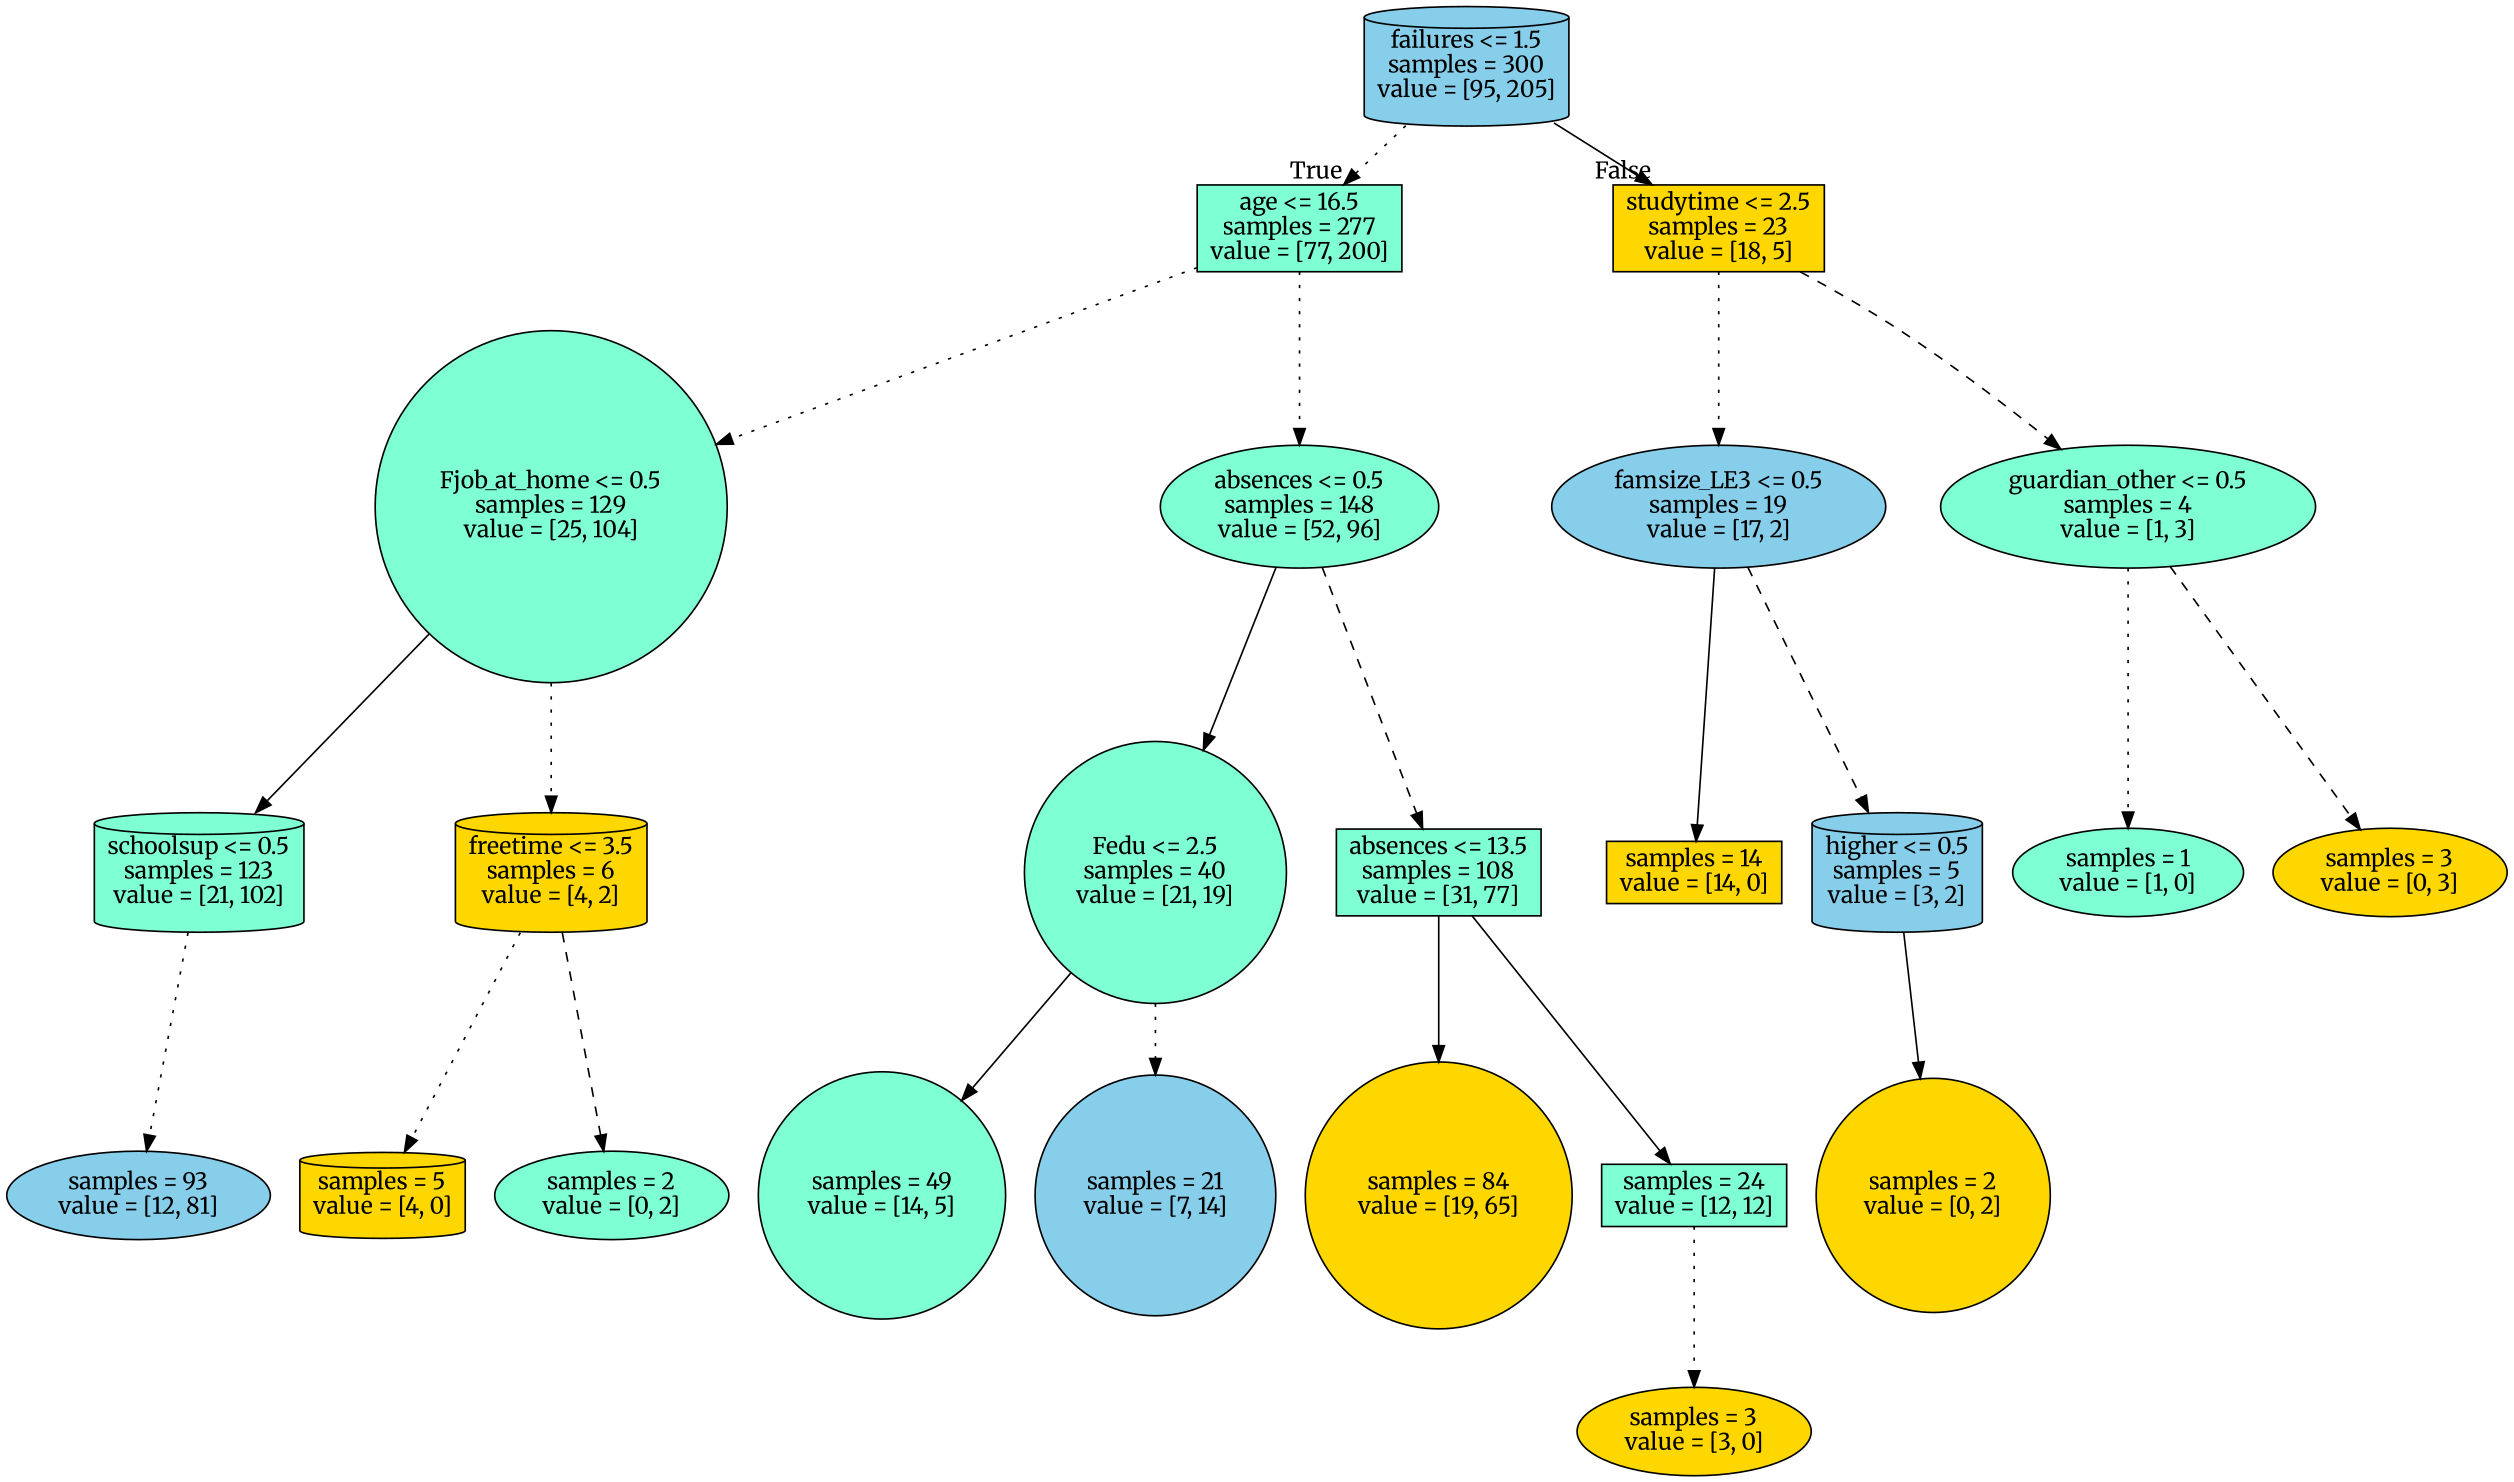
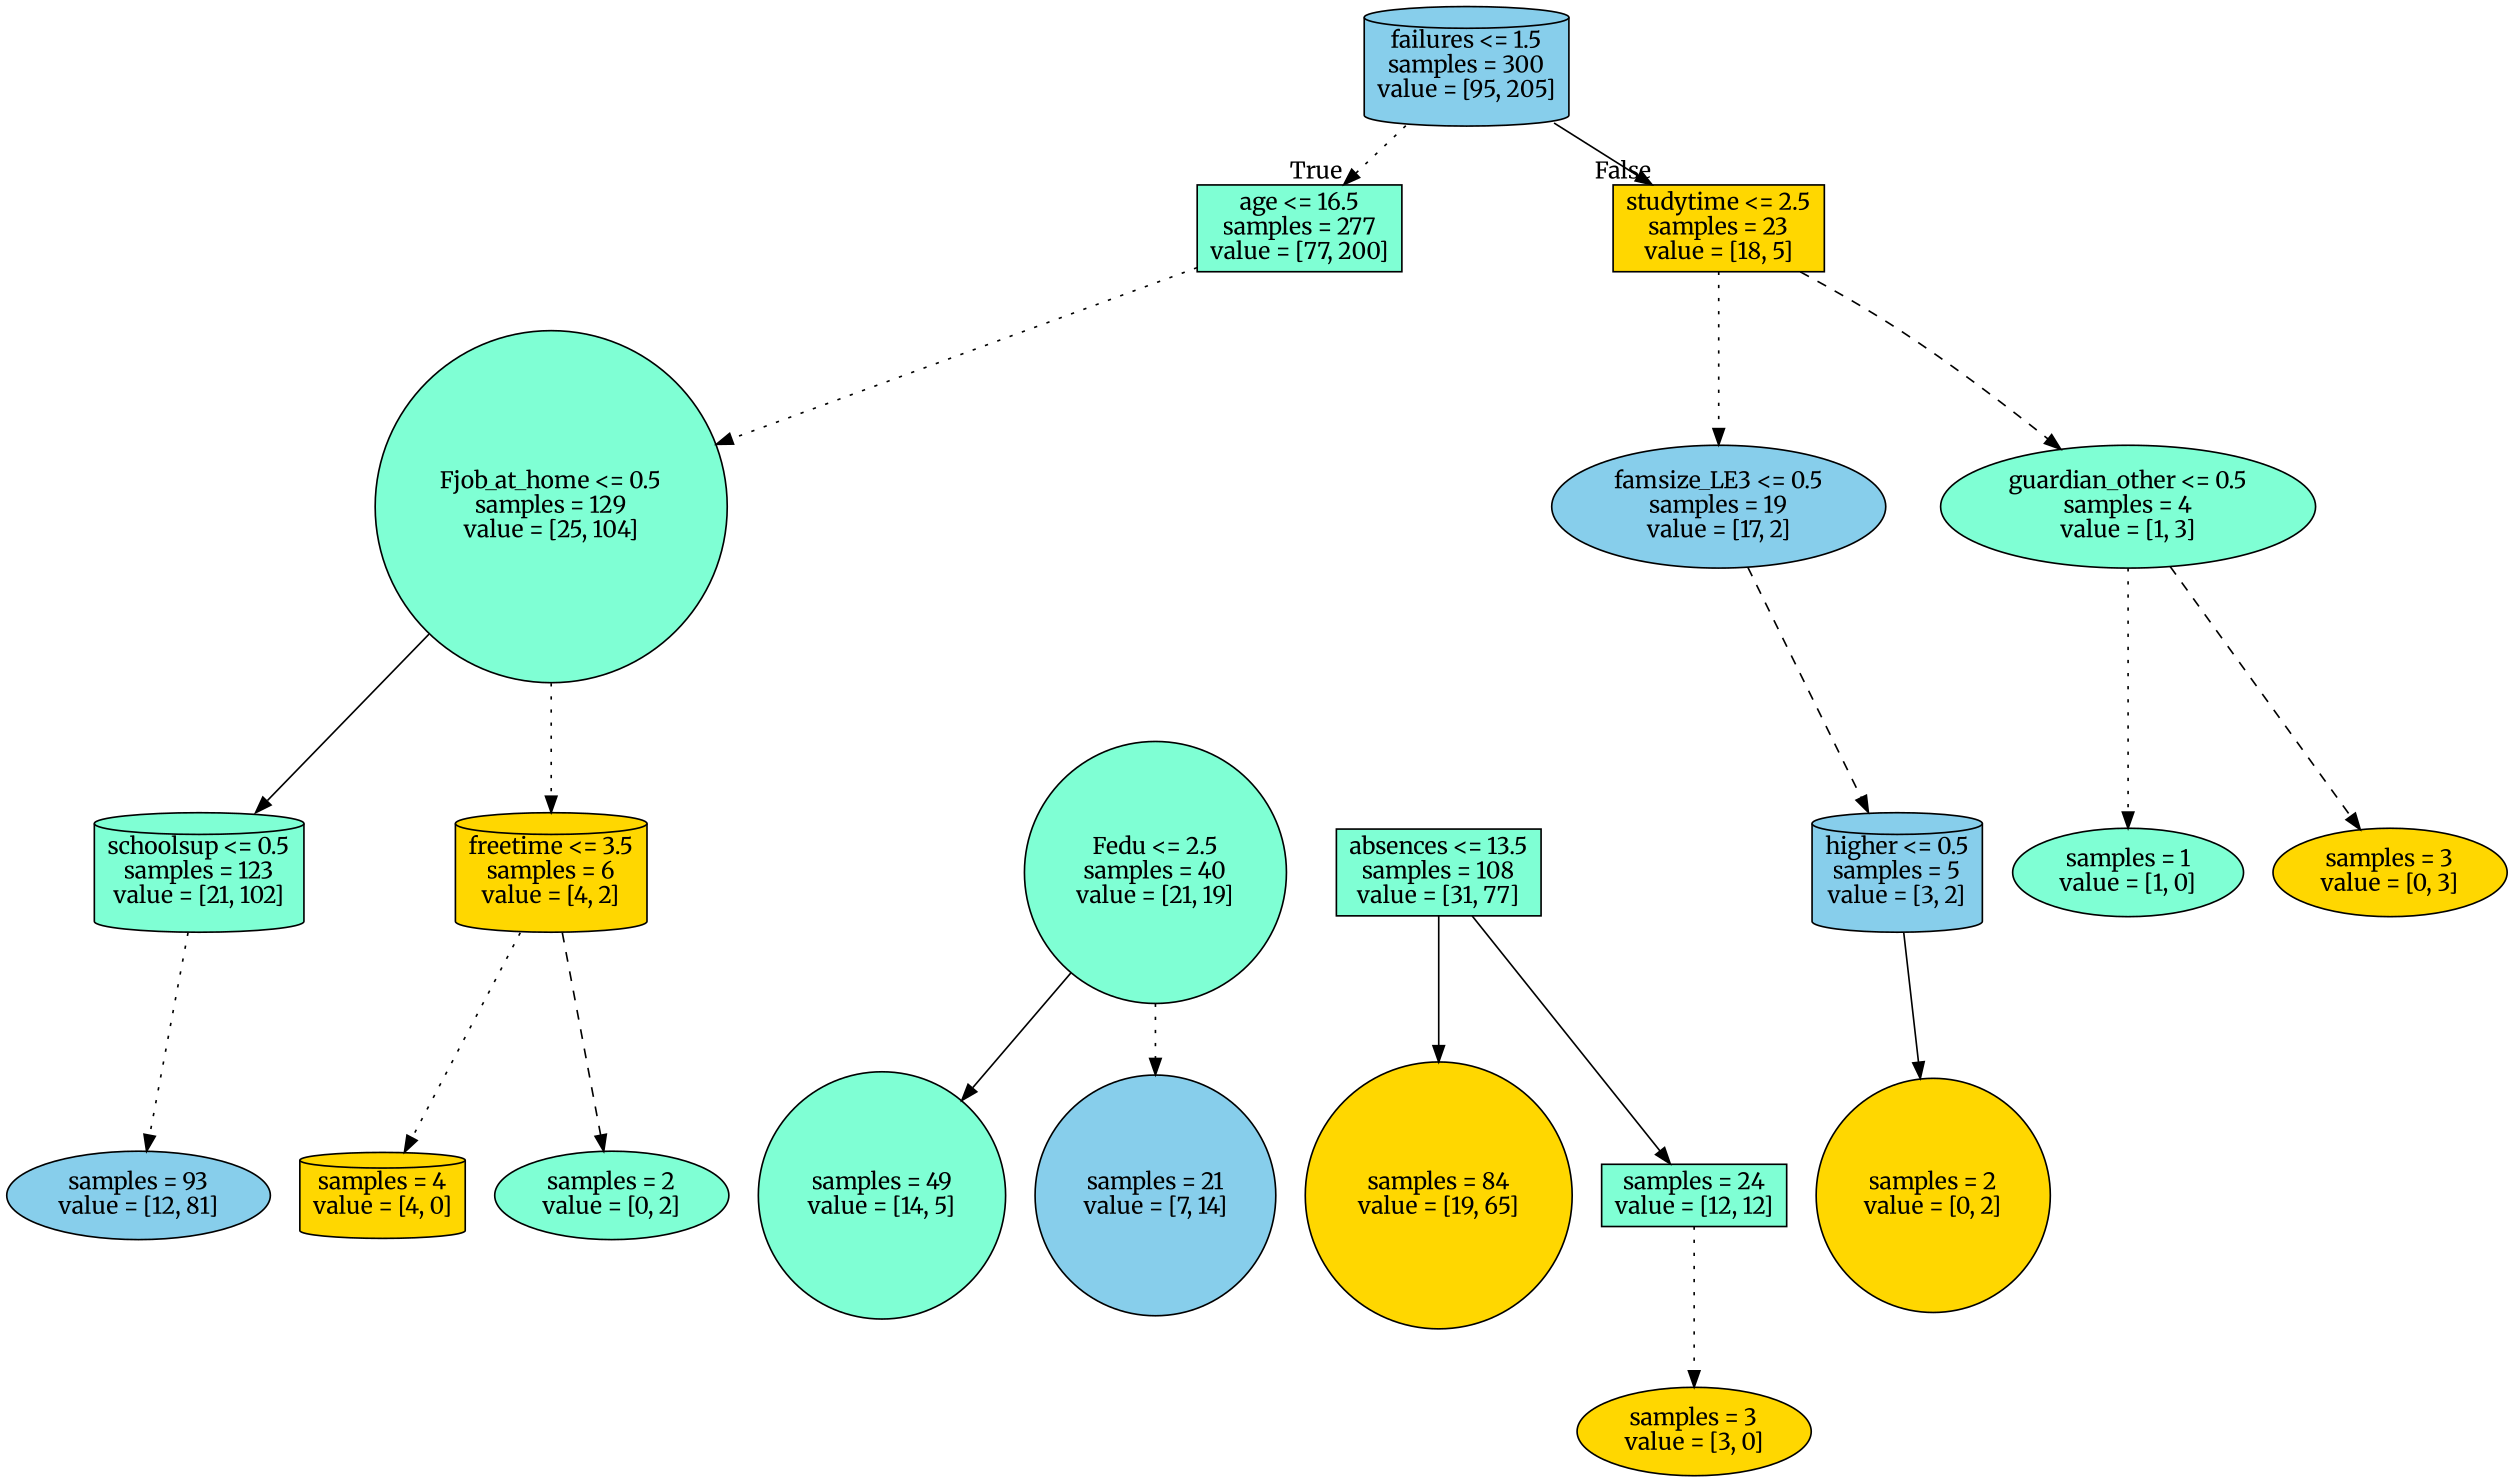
(1300, 507) -> none
(1694, 872) -> none
(383, 1195) -> (383, 1195)
